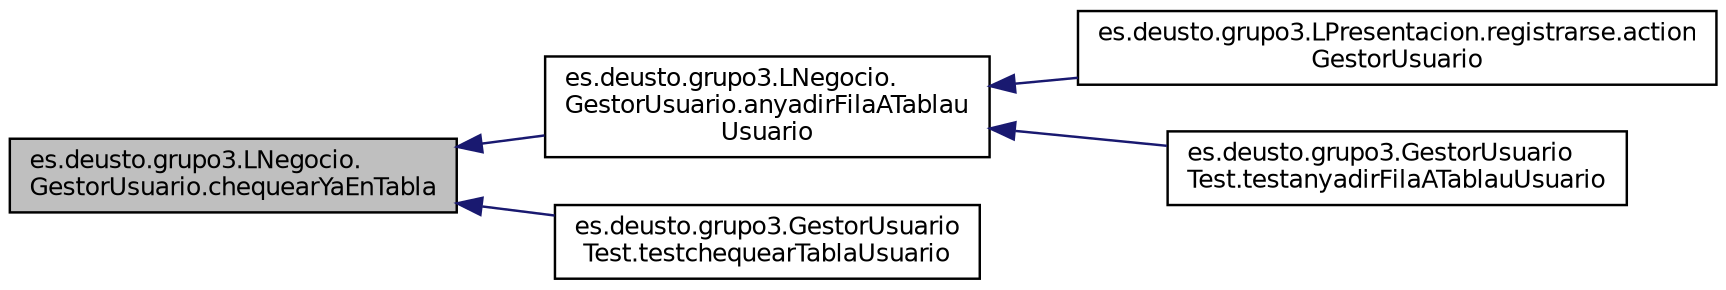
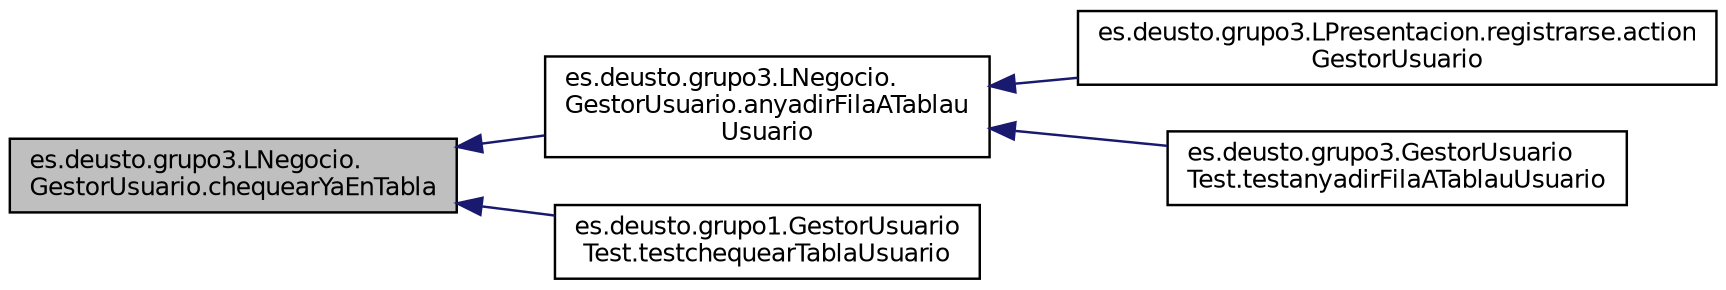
(767, 242) -> (767, 242)
